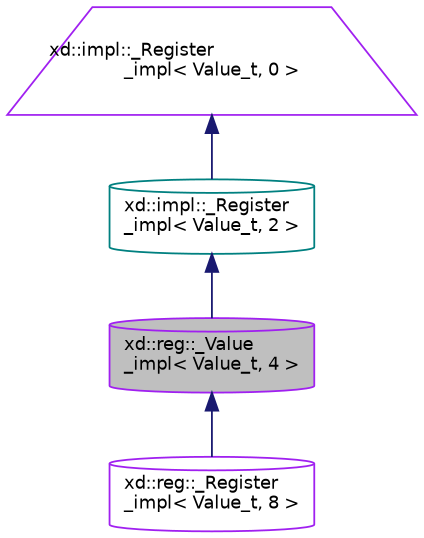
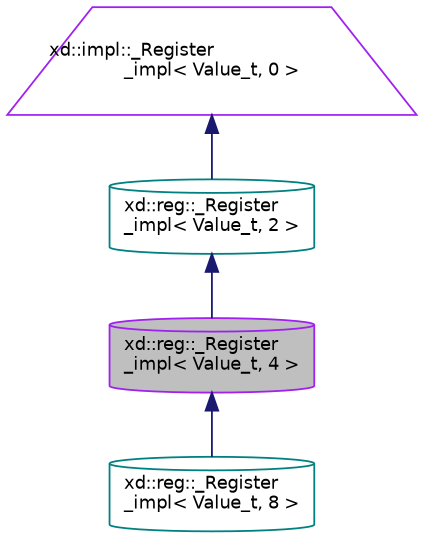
(212, 217) -> (212, 217)
(212, 355) -> (212, 355)
(212, 494) -> (212, 494)
